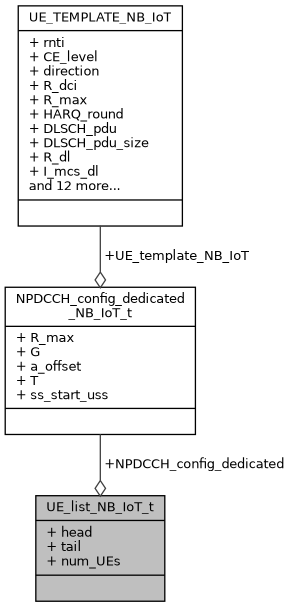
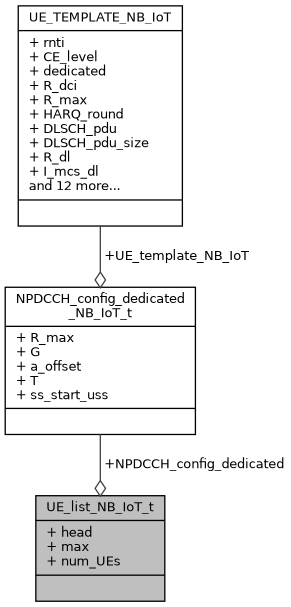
(64, 72) -> (68, 72)
(64, 547) -> (68, 547)
